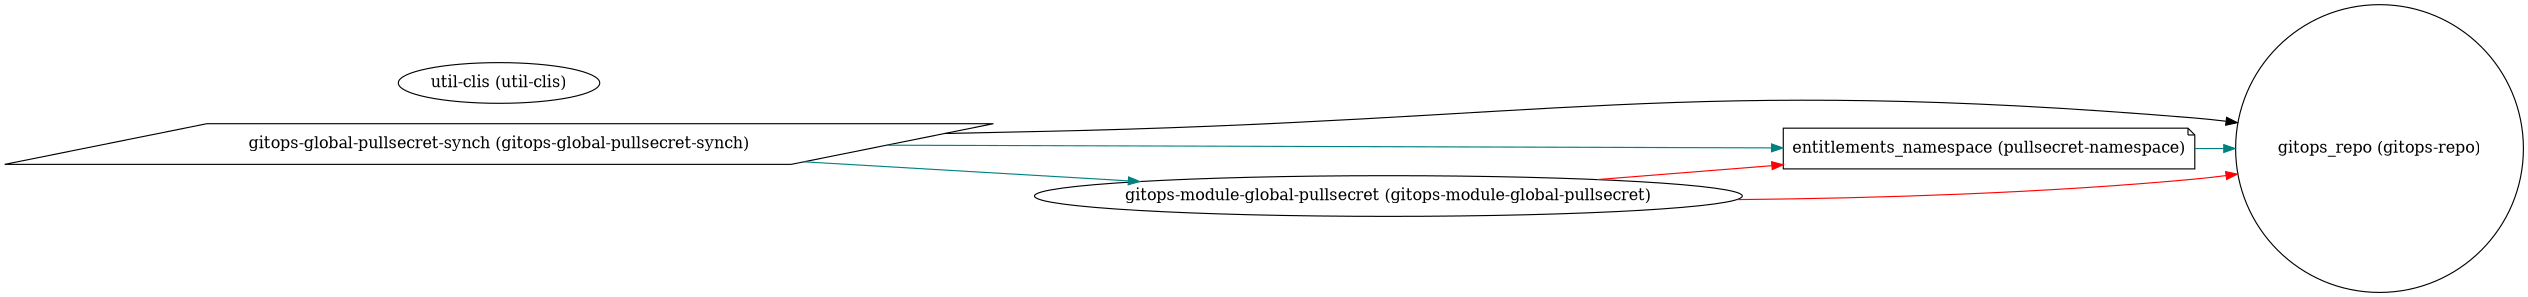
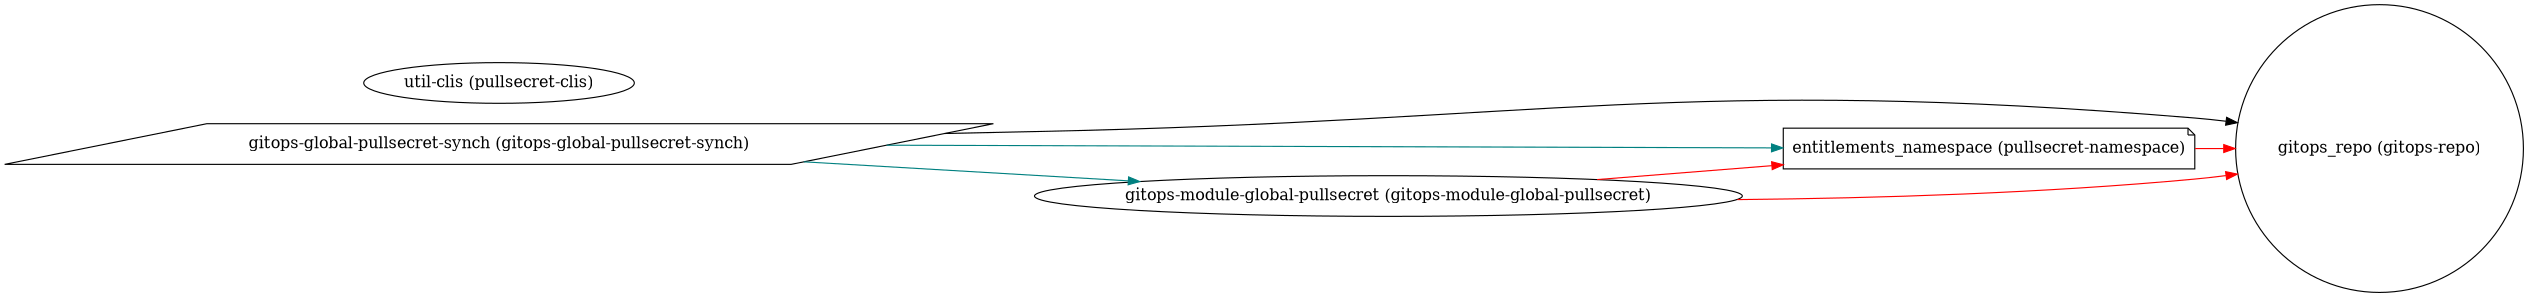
(499, 83) -> (499, 83)
(2209, 149) -> (2209, 149)
